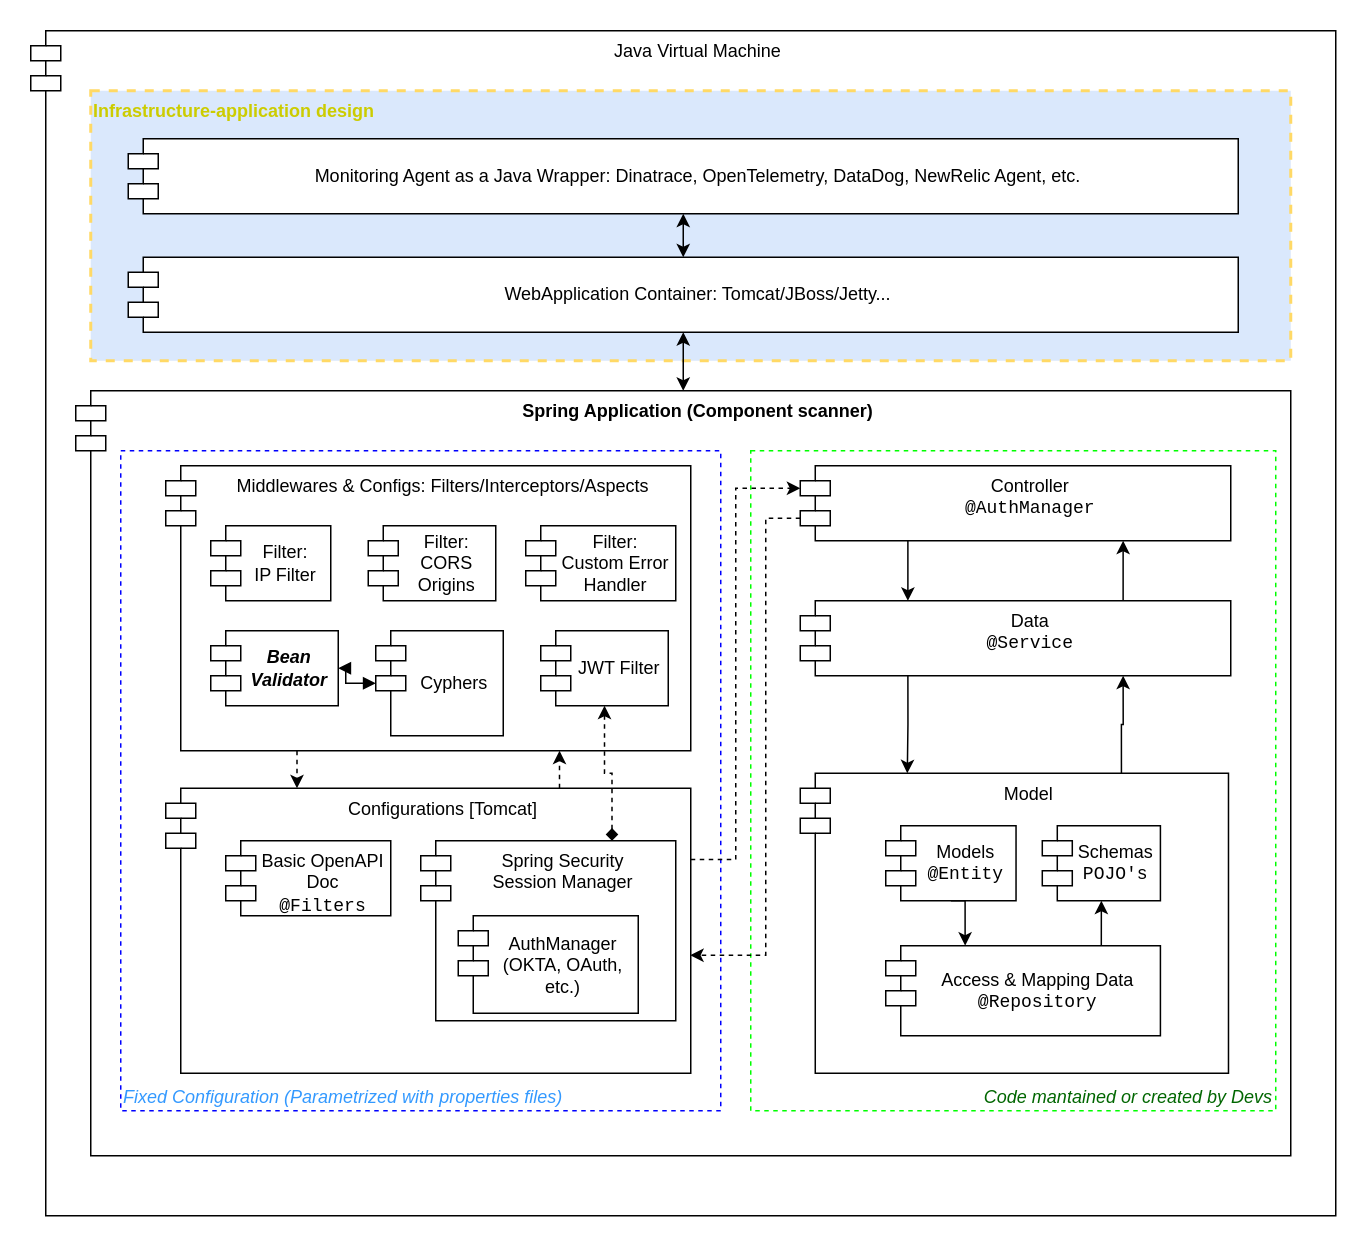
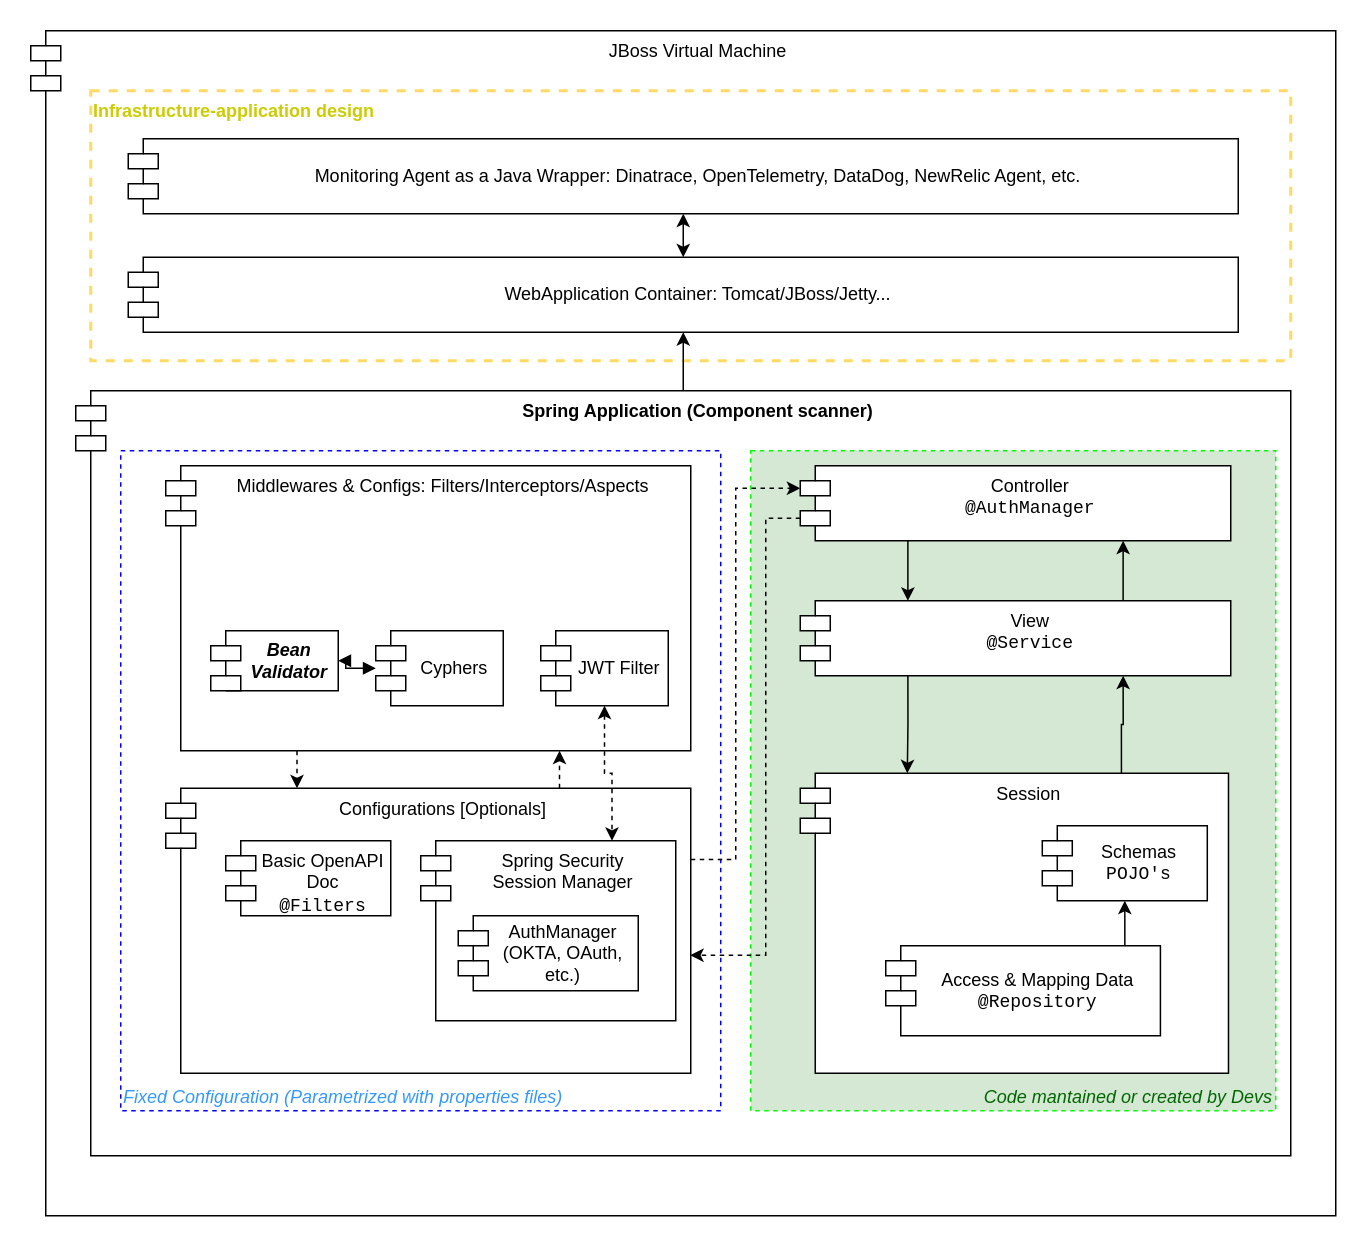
(698, 52) -> (698, 52)
(691, 226) -> (691, 226)
(683, 379) -> (683, 383)
(271, 563) -> none
(432, 563) -> none
(601, 563) -> none
(1031, 633) -> (1031, 633)
(275, 668) -> (275, 661)
(440, 683) -> (440, 668)
(1029, 795) -> (1029, 795)
(443, 810) -> (443, 810)
(612, 828) -> (612, 829)
(951, 863) -> none
(1101, 863) -> (1125, 863)
(965, 911) -> none
(548, 965) -> (548, 953)
(1120, 1095) -> (1120, 1095)
